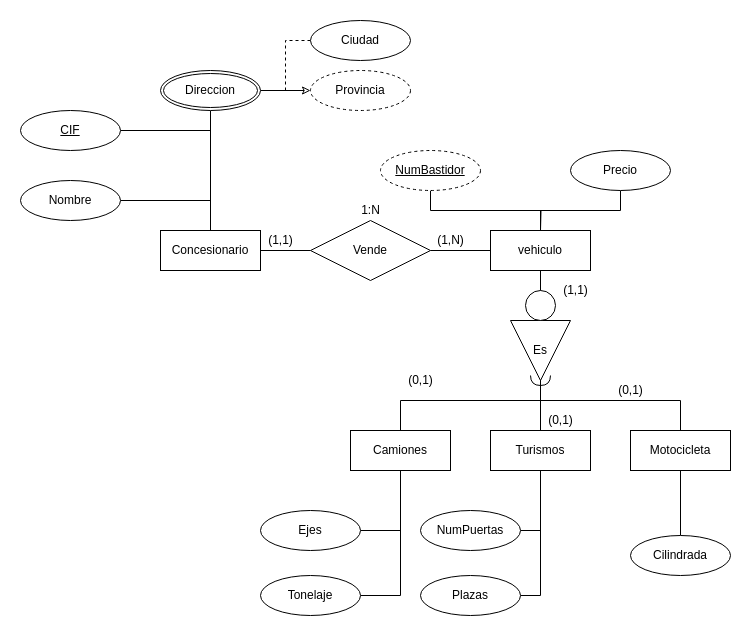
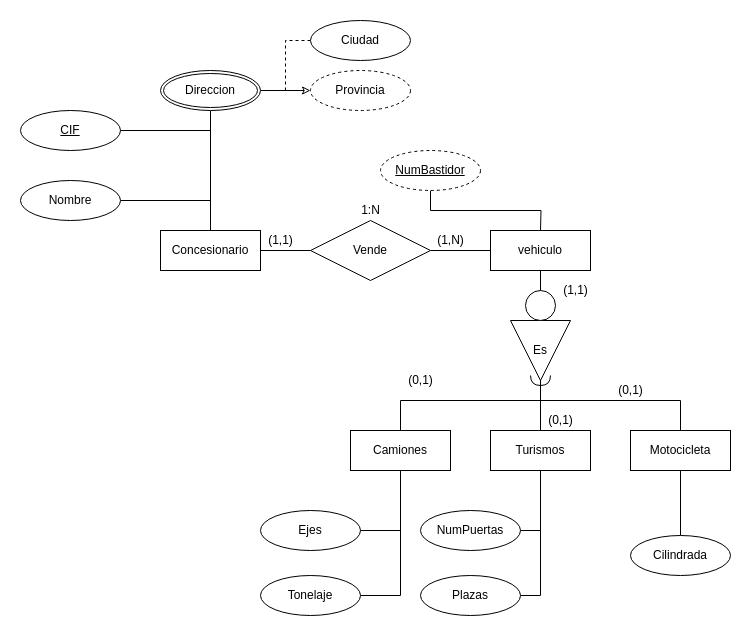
(621, 171) -> none
(592, 211) -> none
